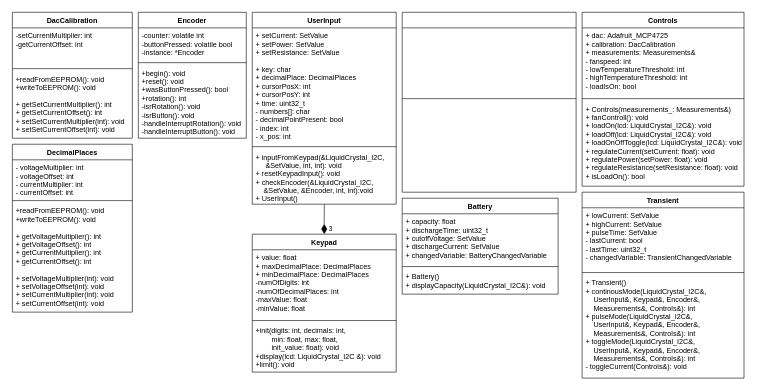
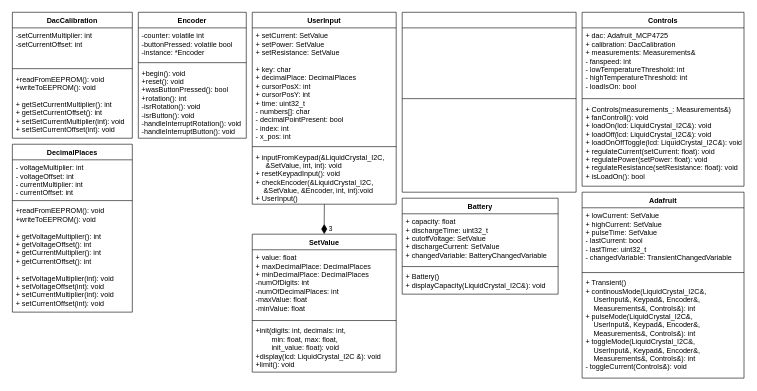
(61, 36) -> (61, 36)
(663, 200) -> (663, 200)
(324, 242) -> (324, 242)
